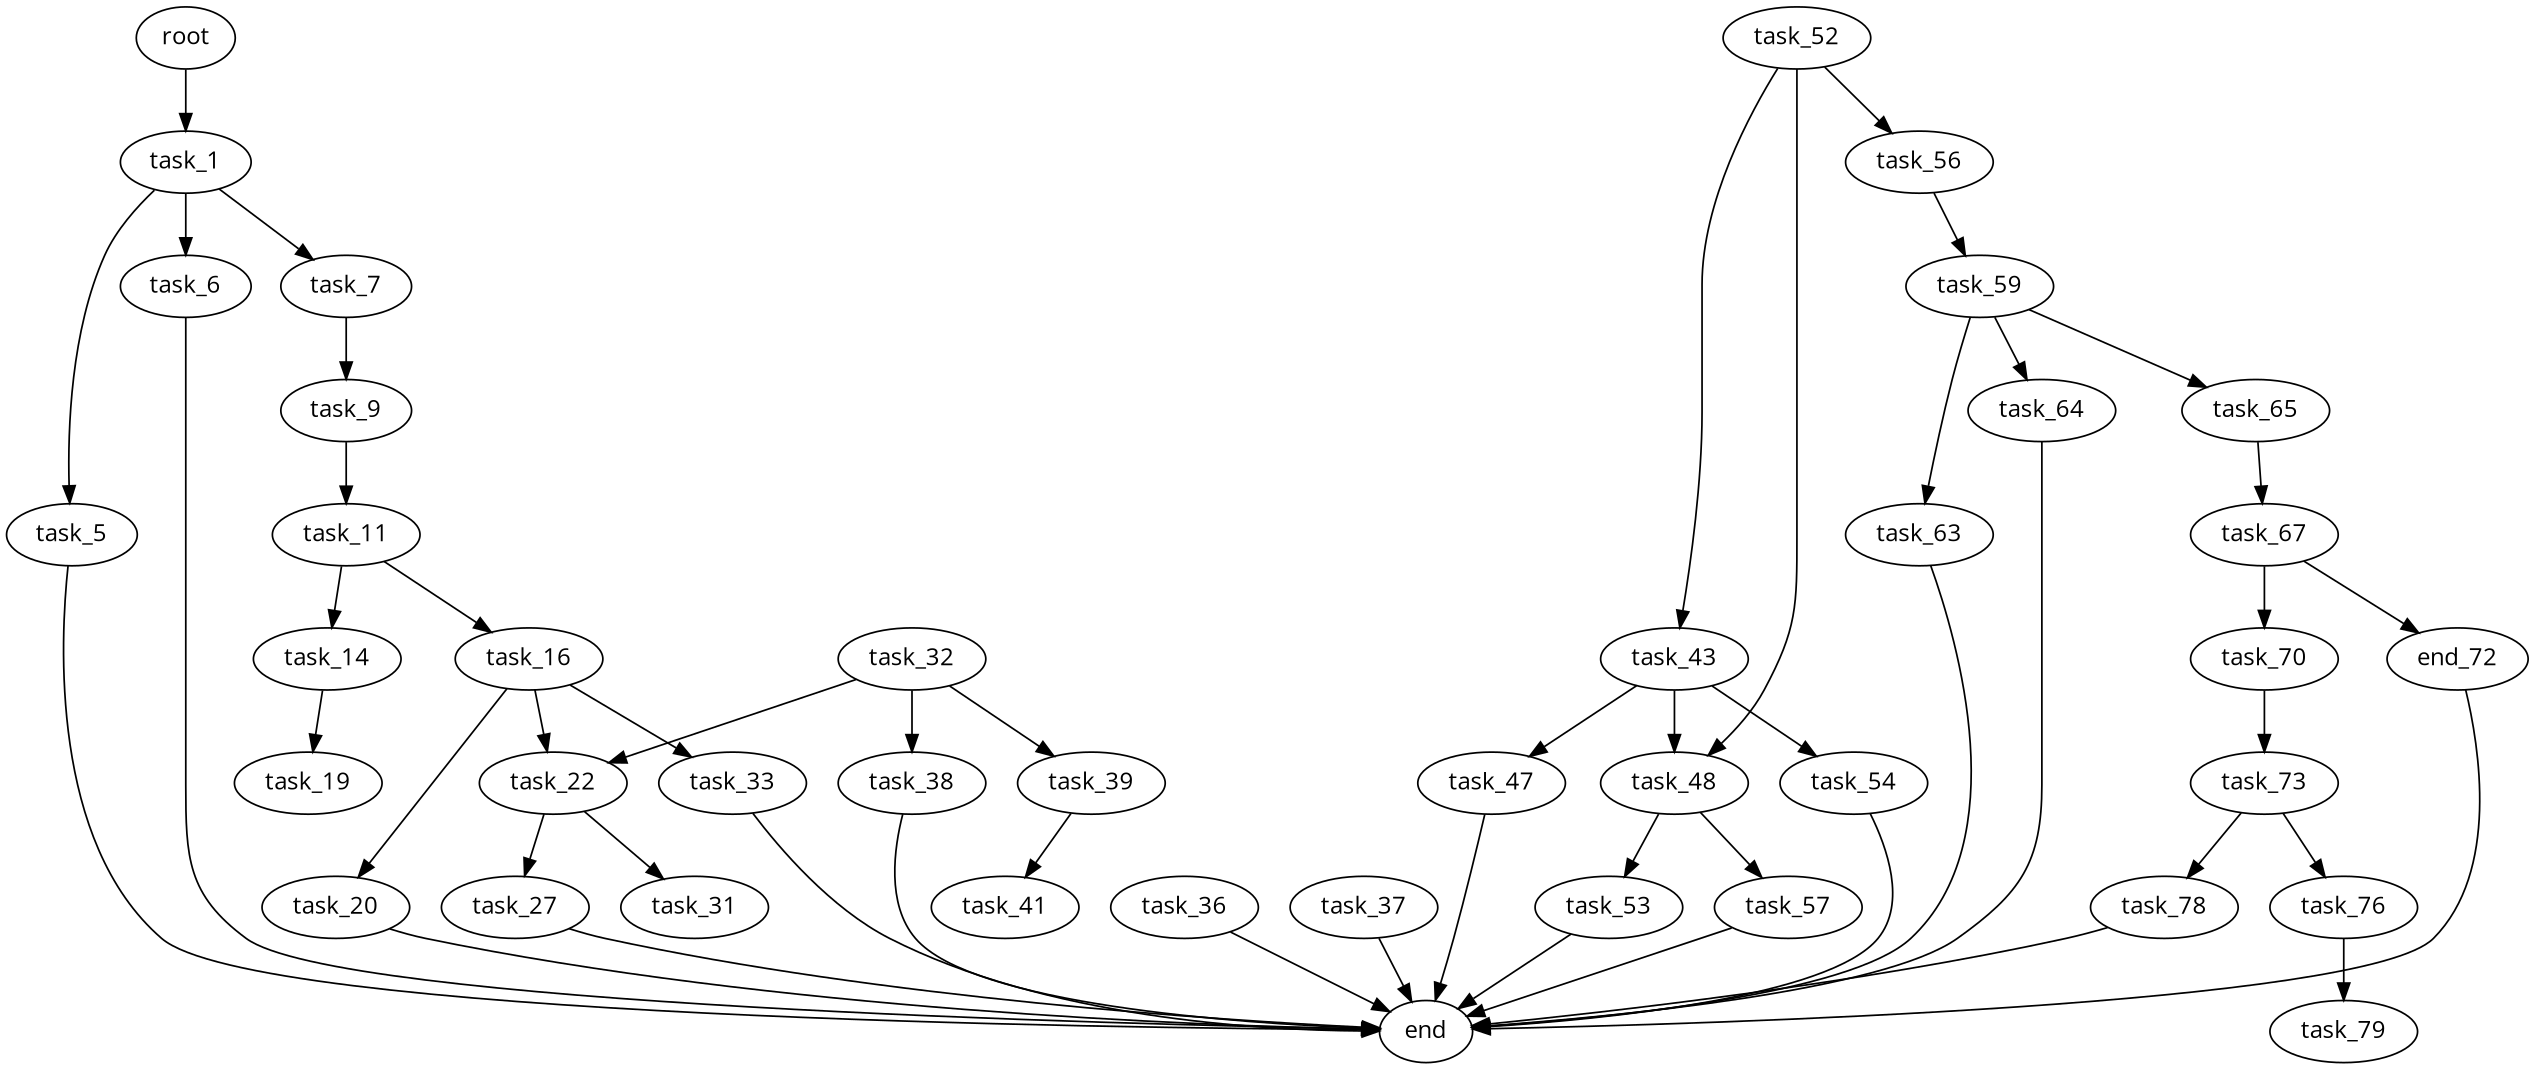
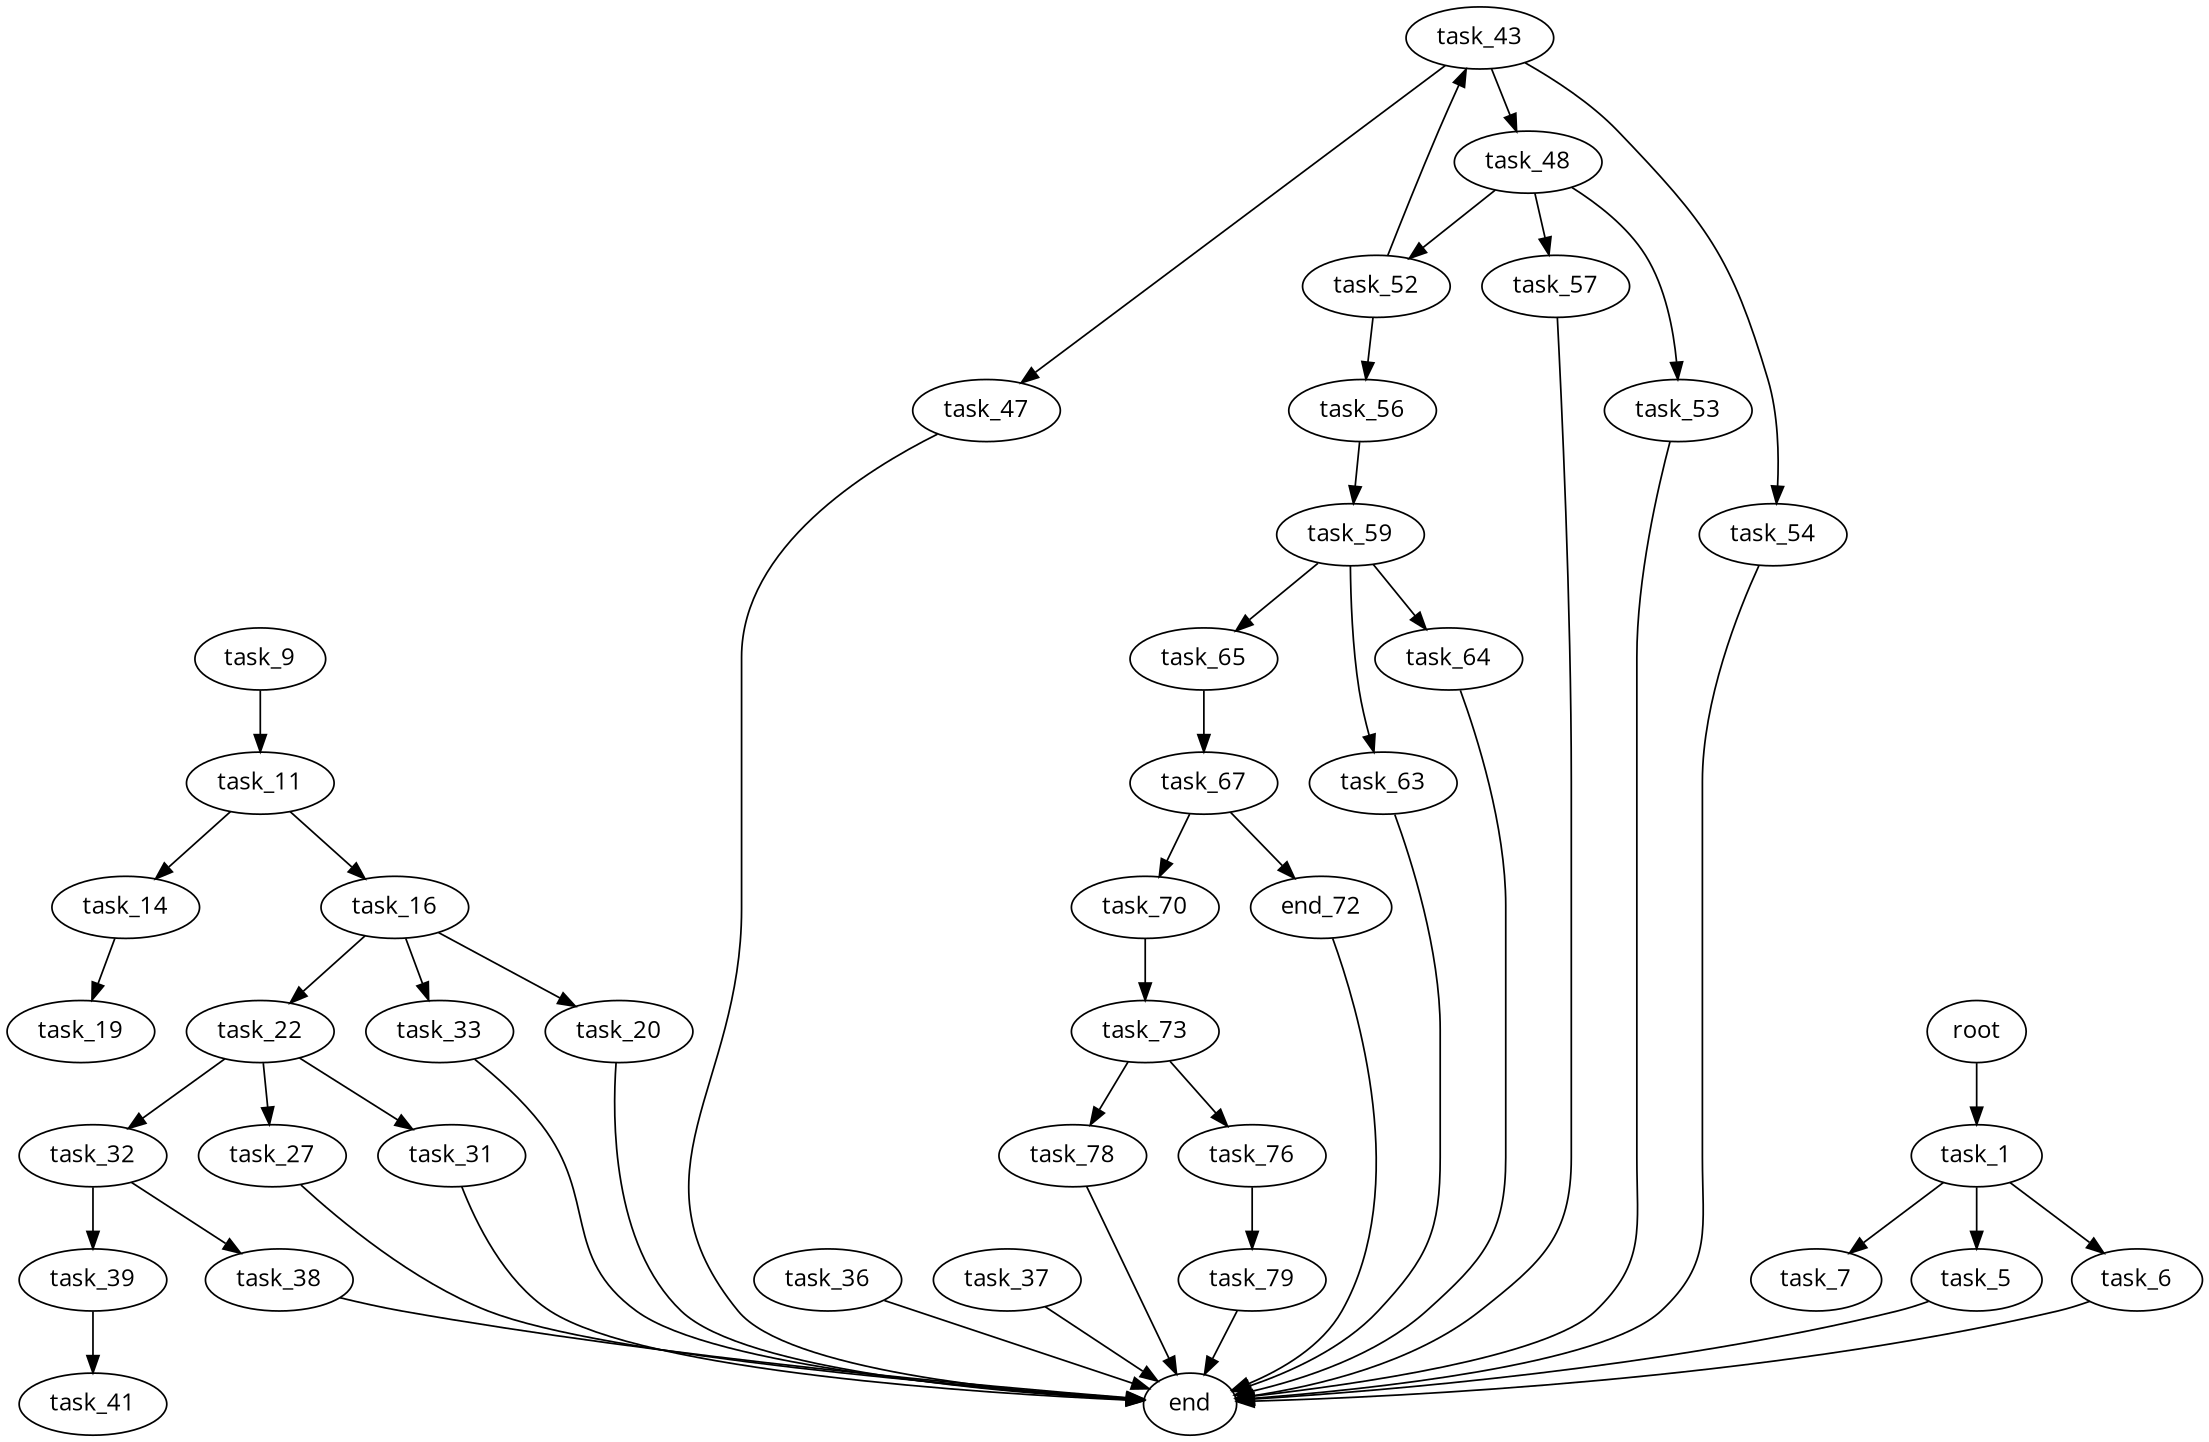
(346, 340) -> none
(1797, 417) -> (1459, 219)
(741, 718) -> (184, 1089)
none -> (578, 1324)
none -> (1225, 1335)
